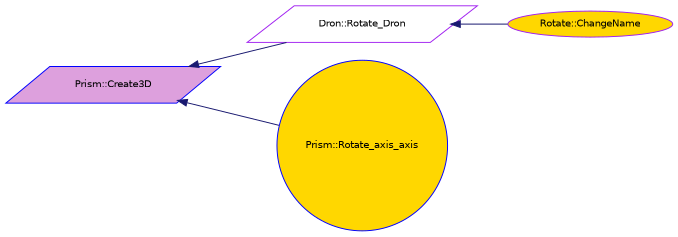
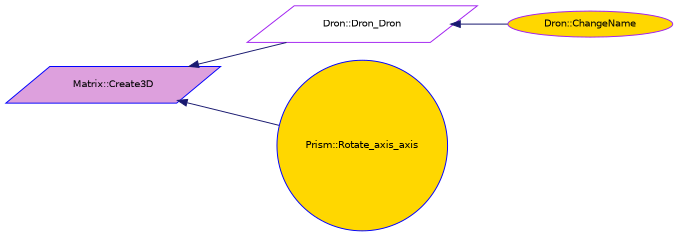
(362, 24) -> (362, 24)
(590, 24) -> (590, 24)
(113, 85) -> (113, 85)
